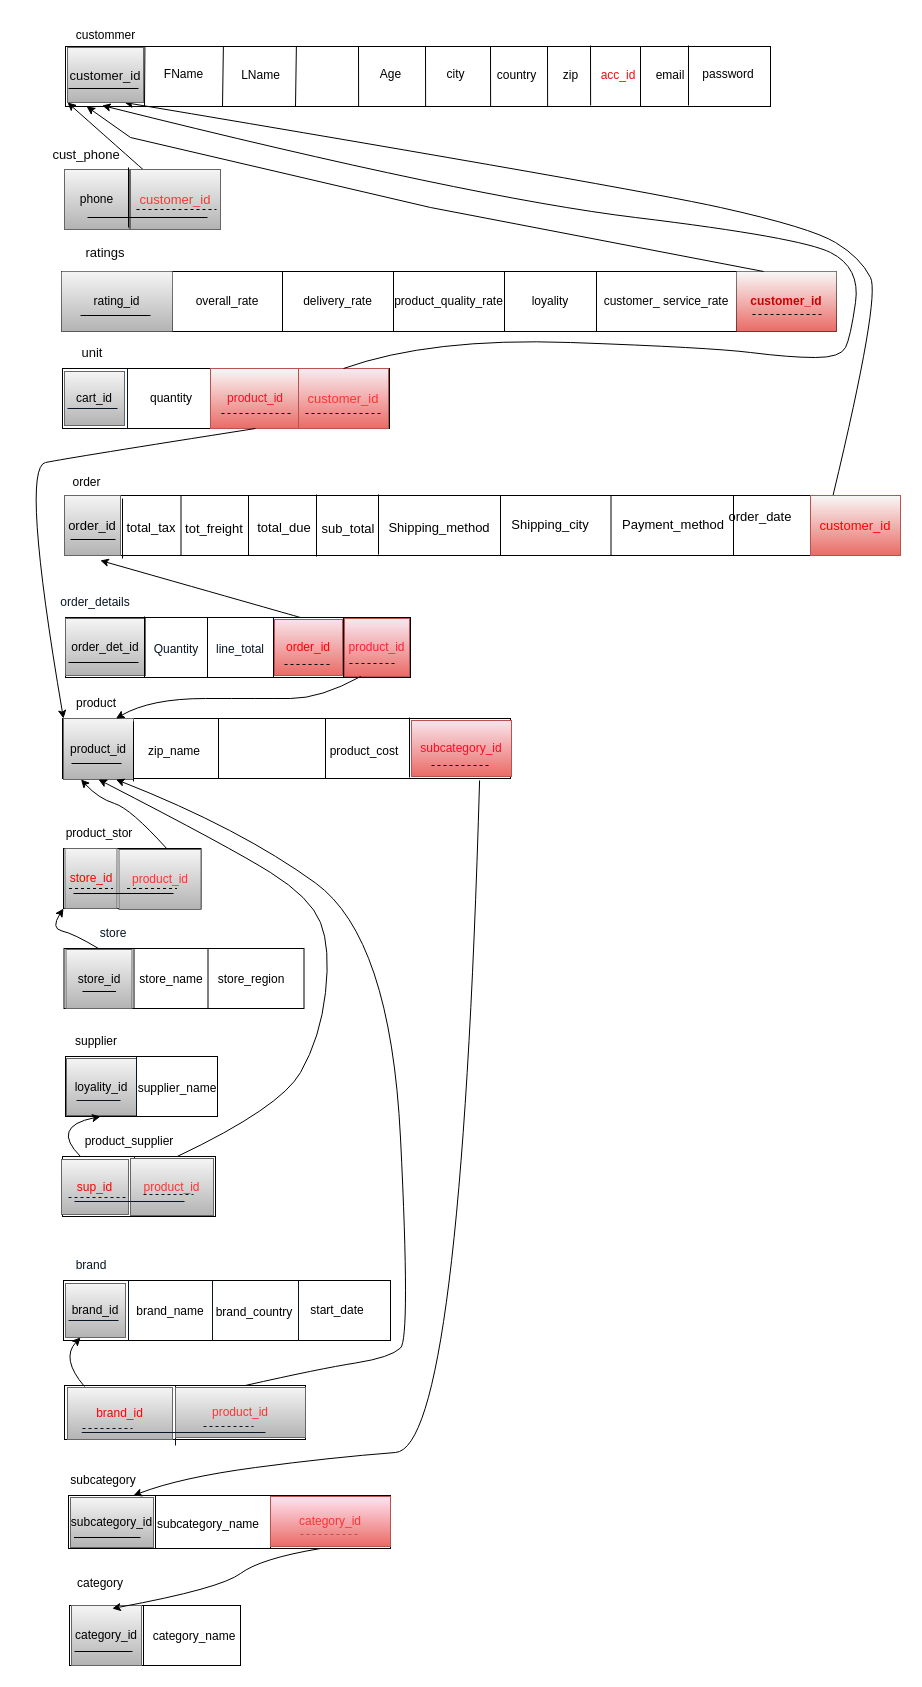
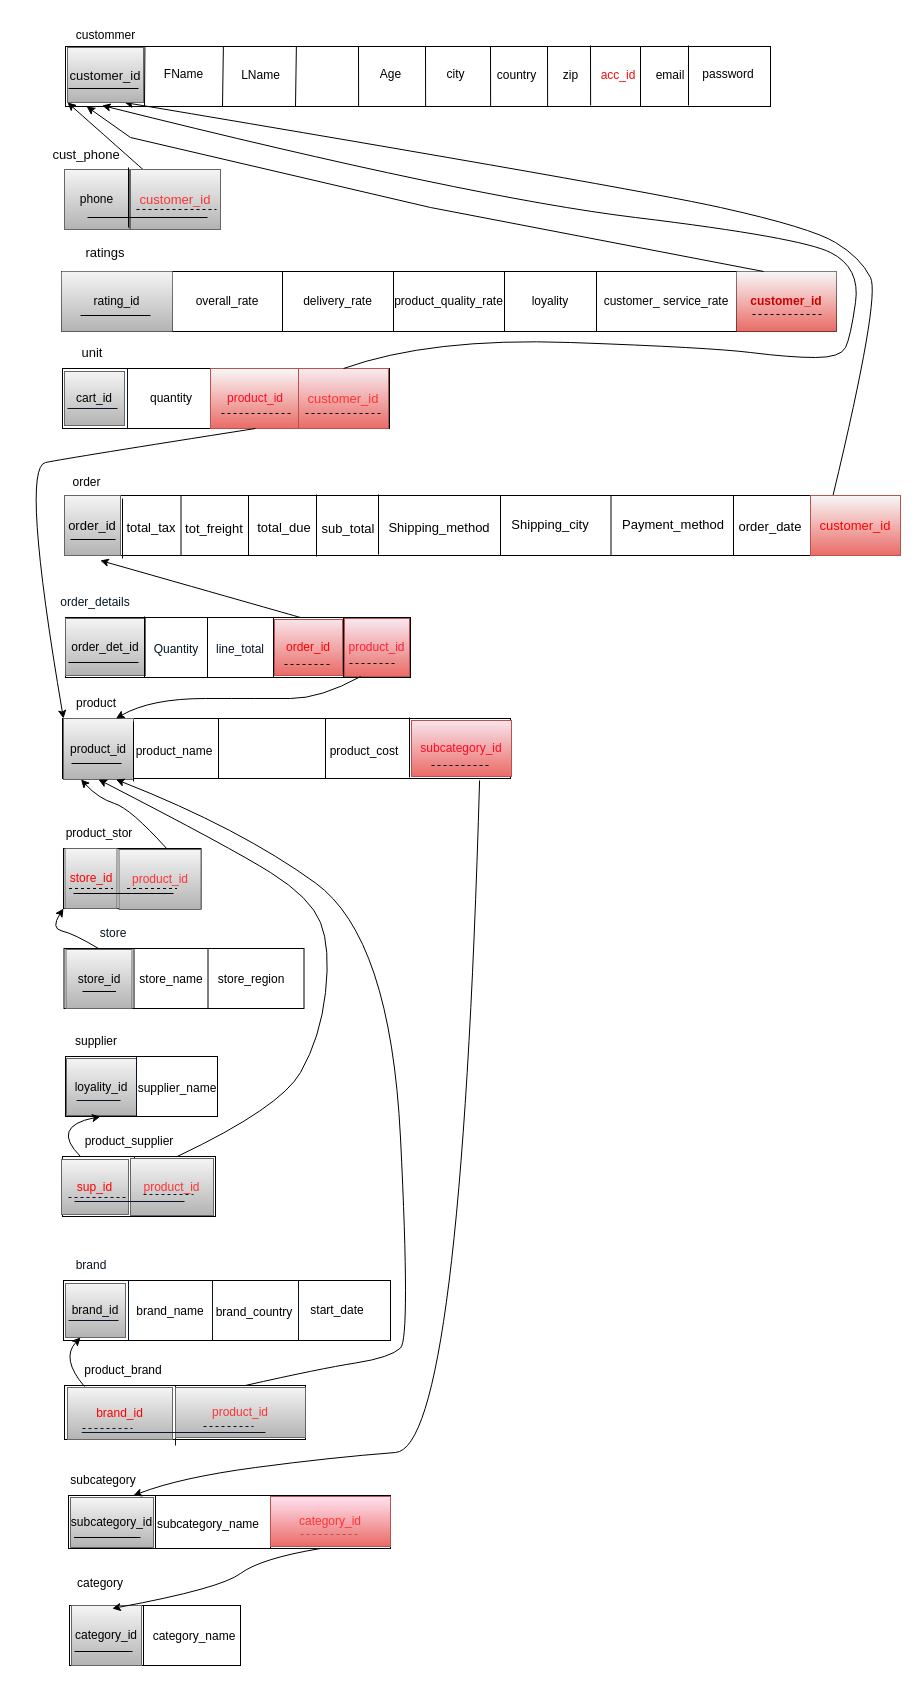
(761, 517) -> (771, 527)
(175, 752) -> (175, 752)
none -> (123, 1371)
